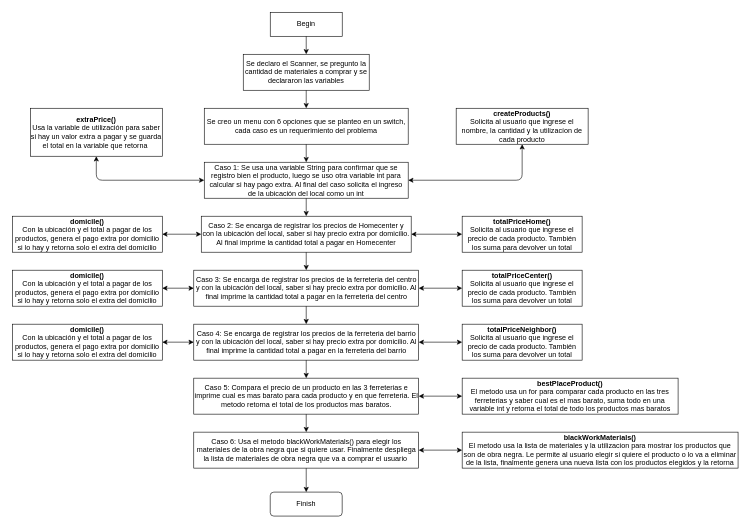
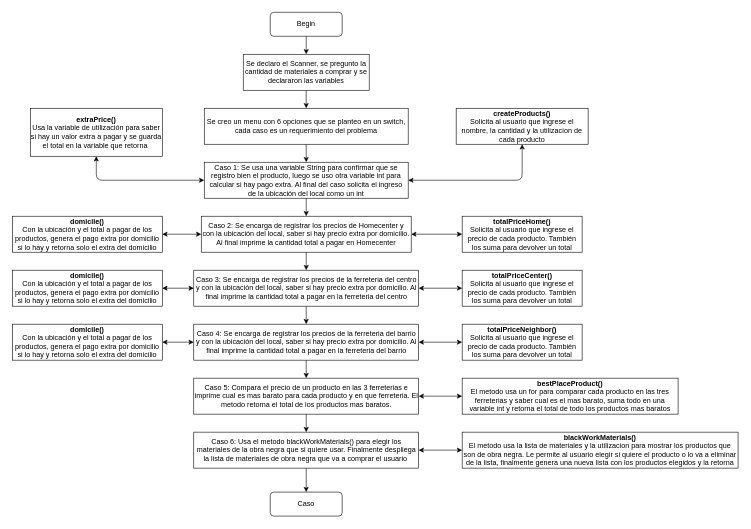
(306, 24) -> (306, 24)
(306, 504) -> (306, 504)
